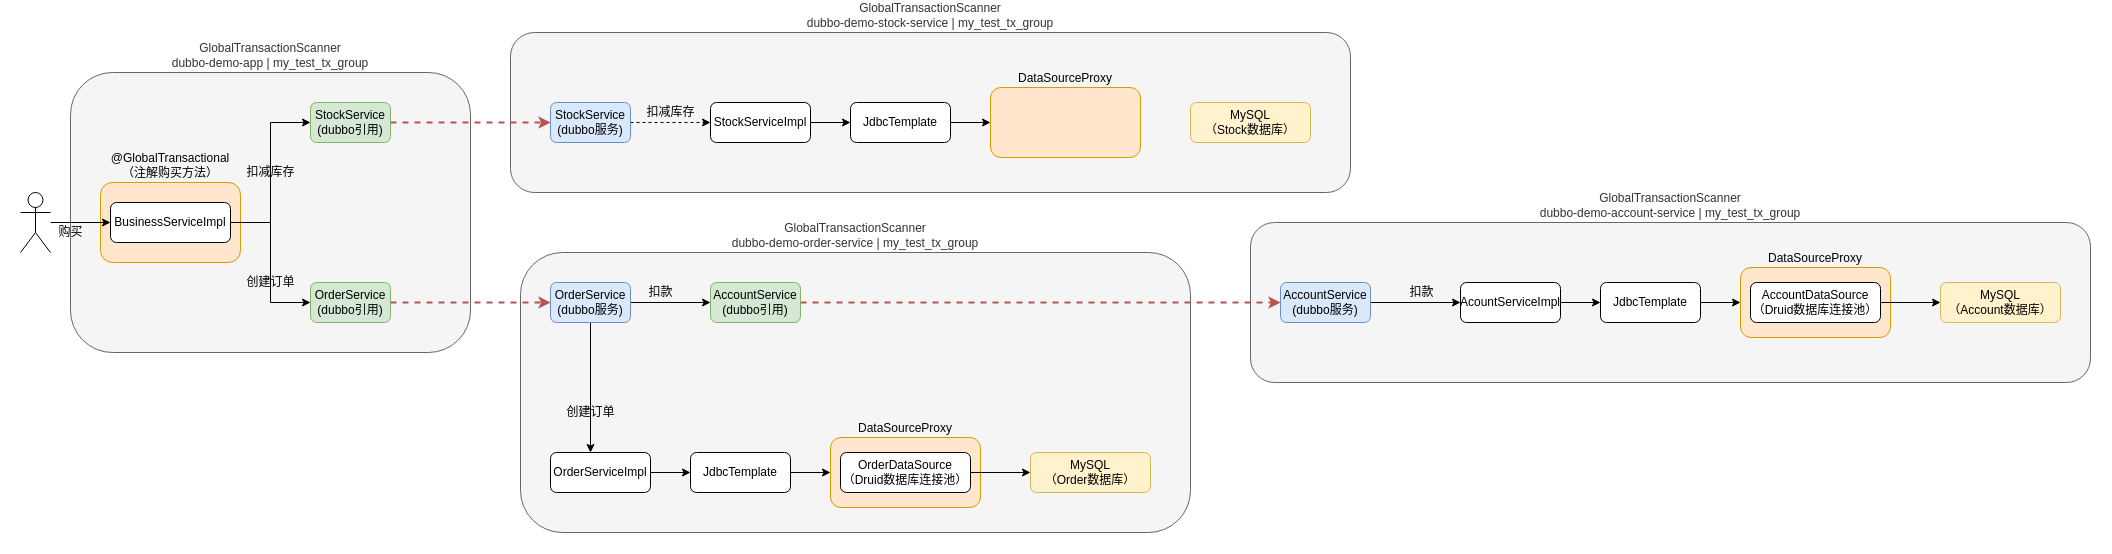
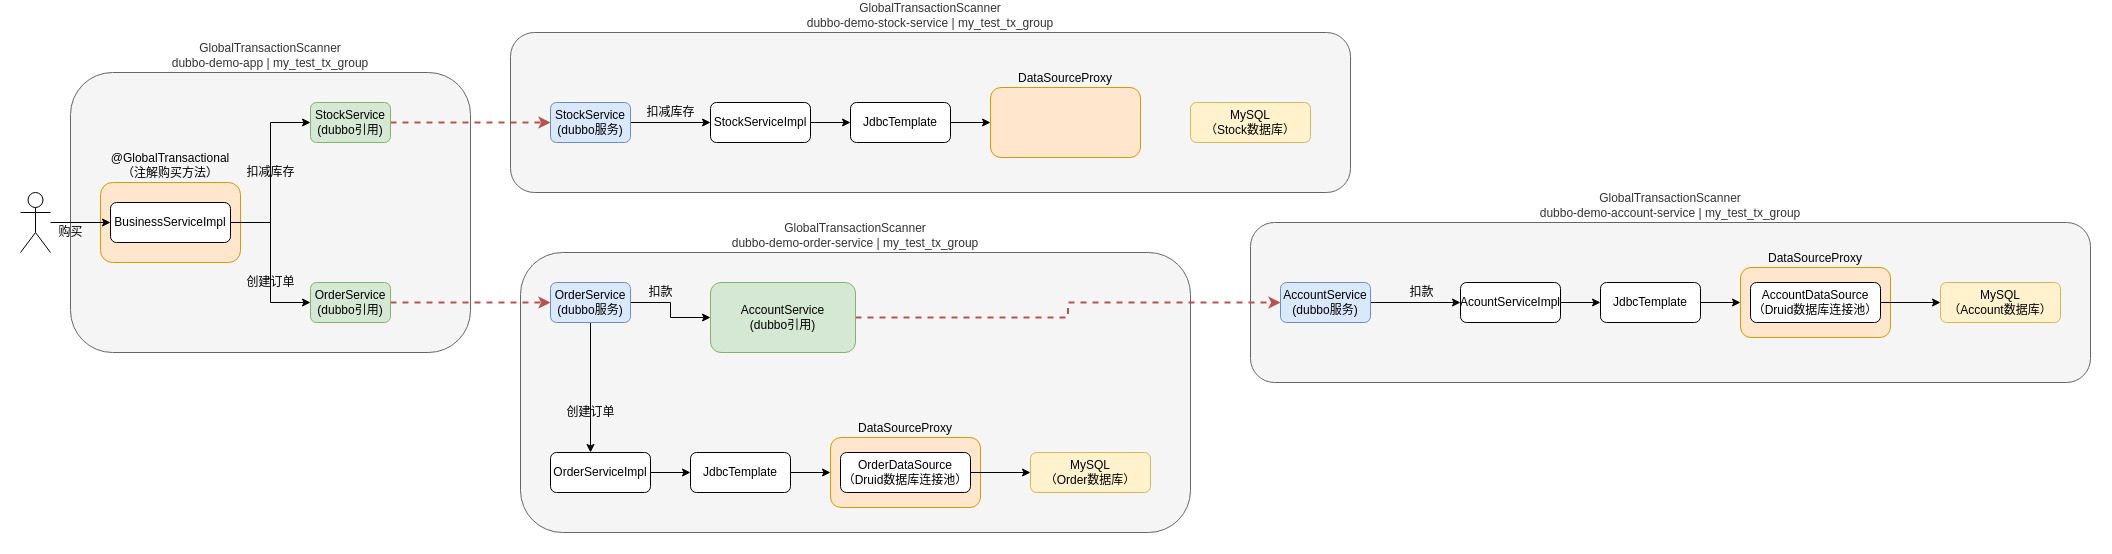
(668, 123) -> (668, 123)
(756, 303) -> (783, 318)
